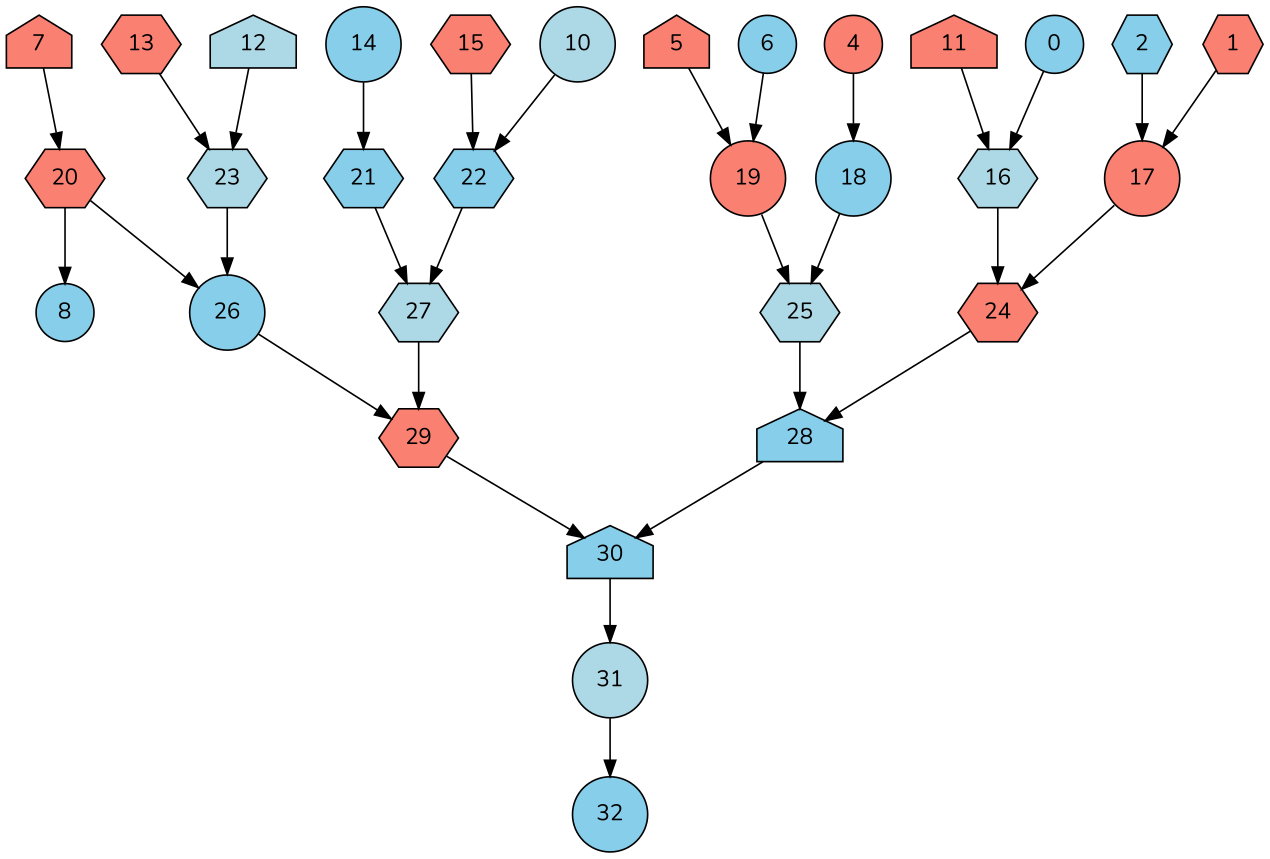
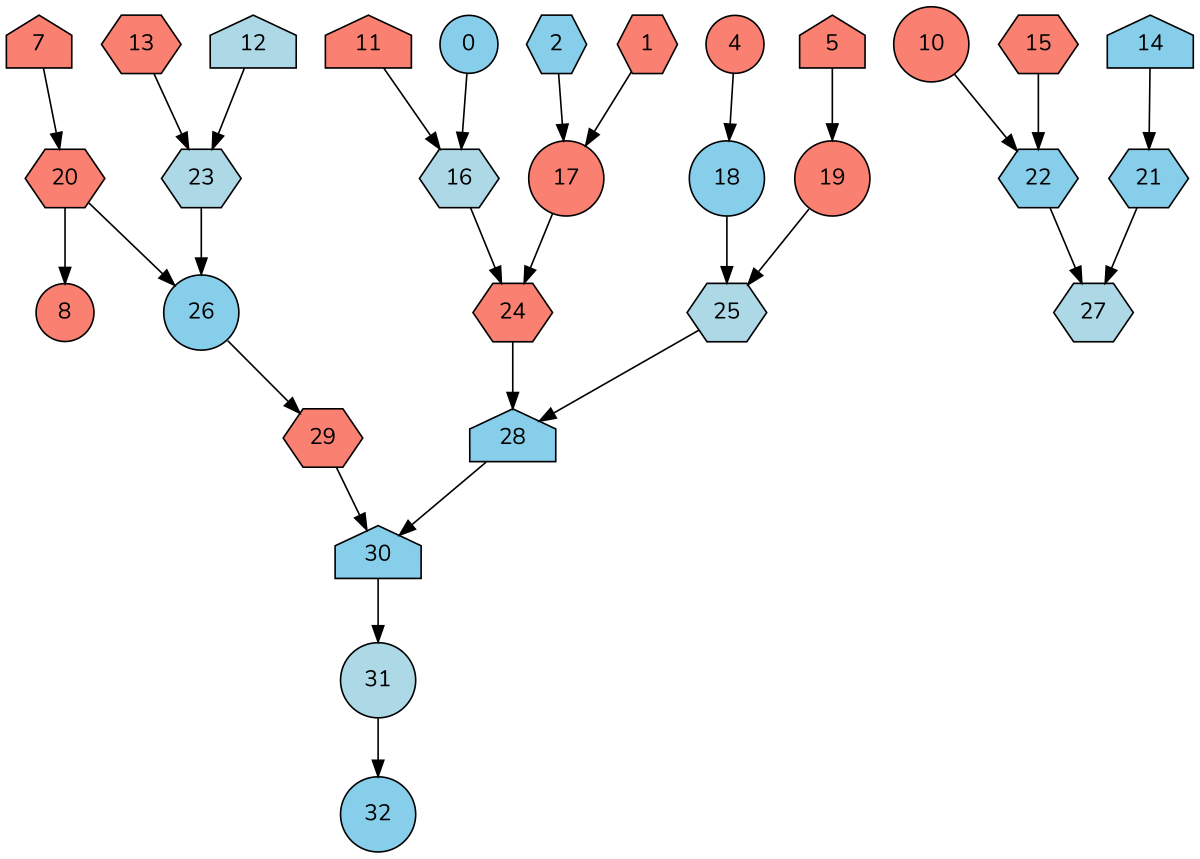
(364, 44) -> (1150, 44)
(578, 44) -> (931, 44)
(767, 44) -> none
(65, 313) -> (65, 313)
(419, 367) -> none
